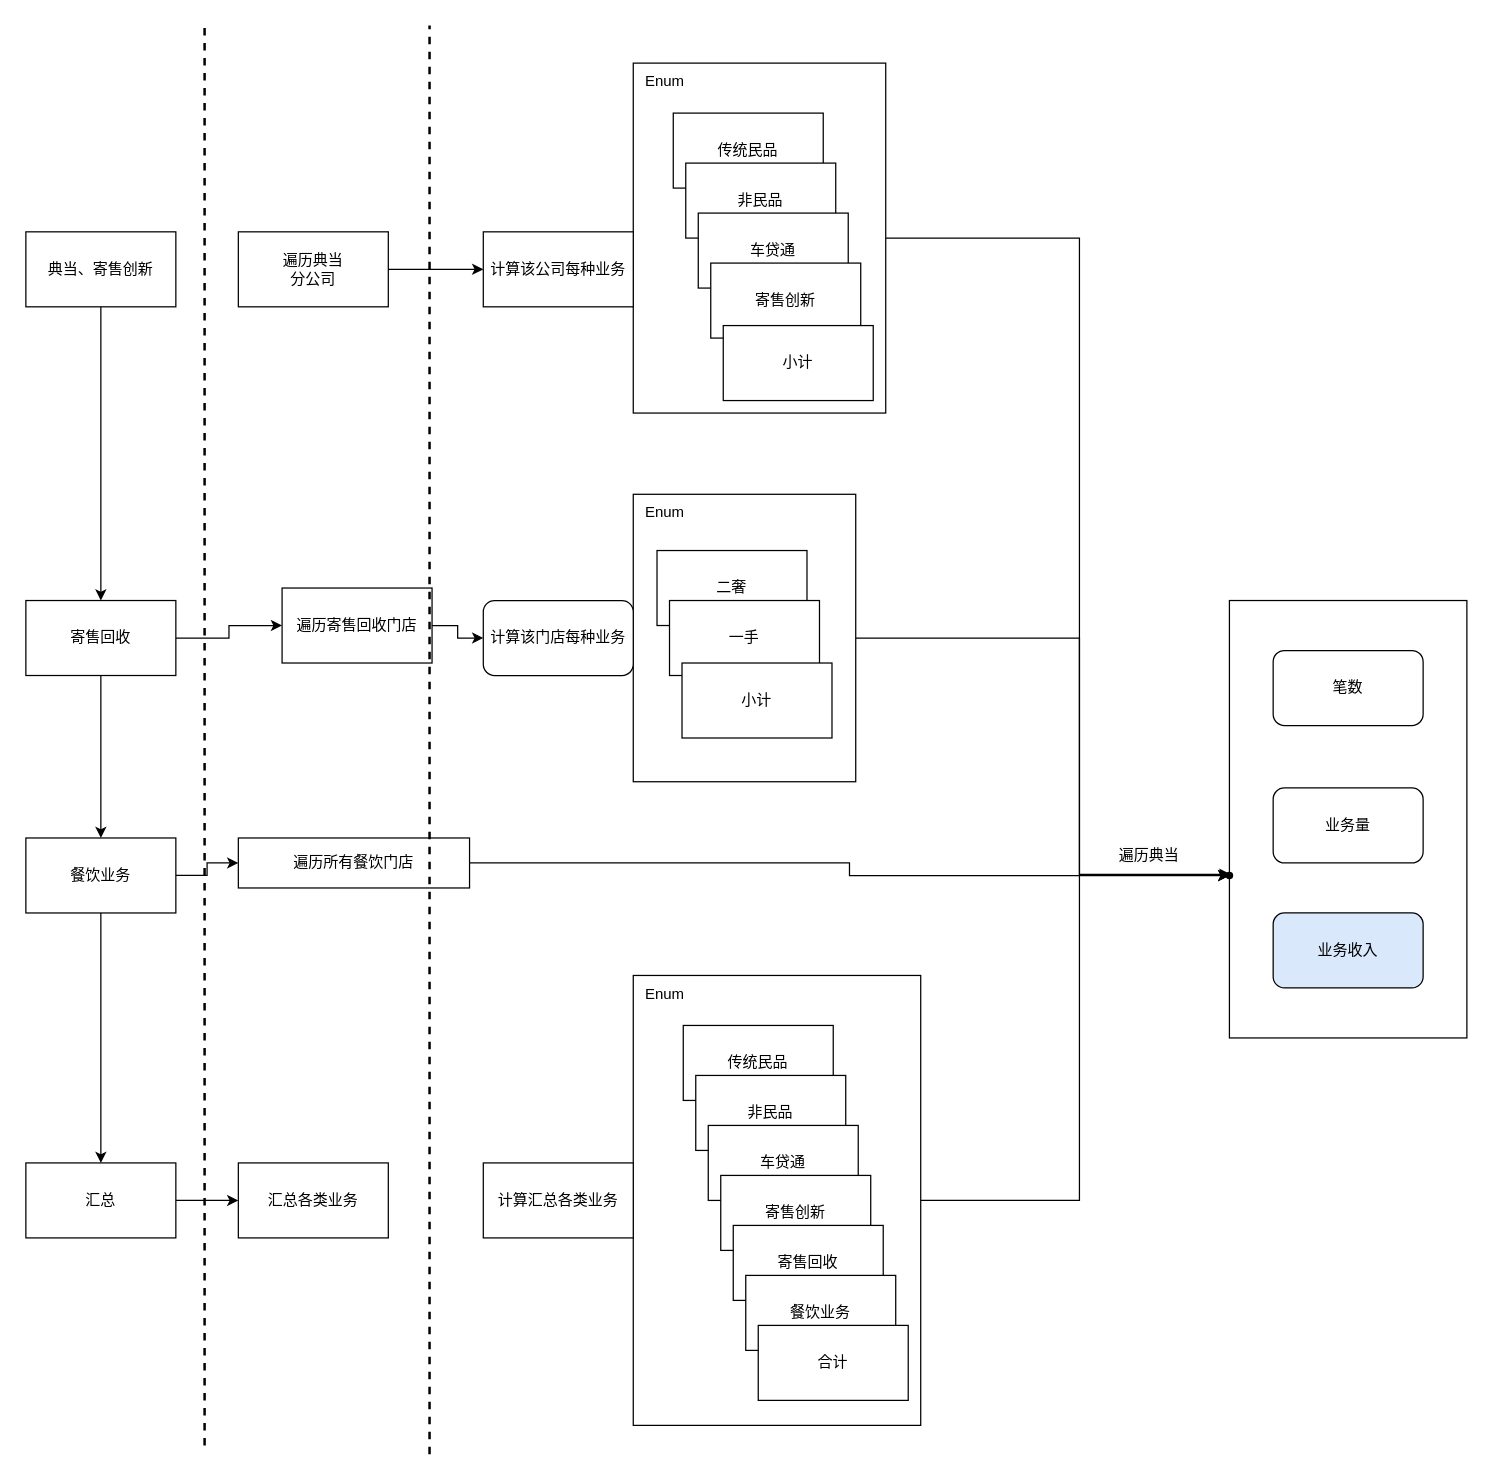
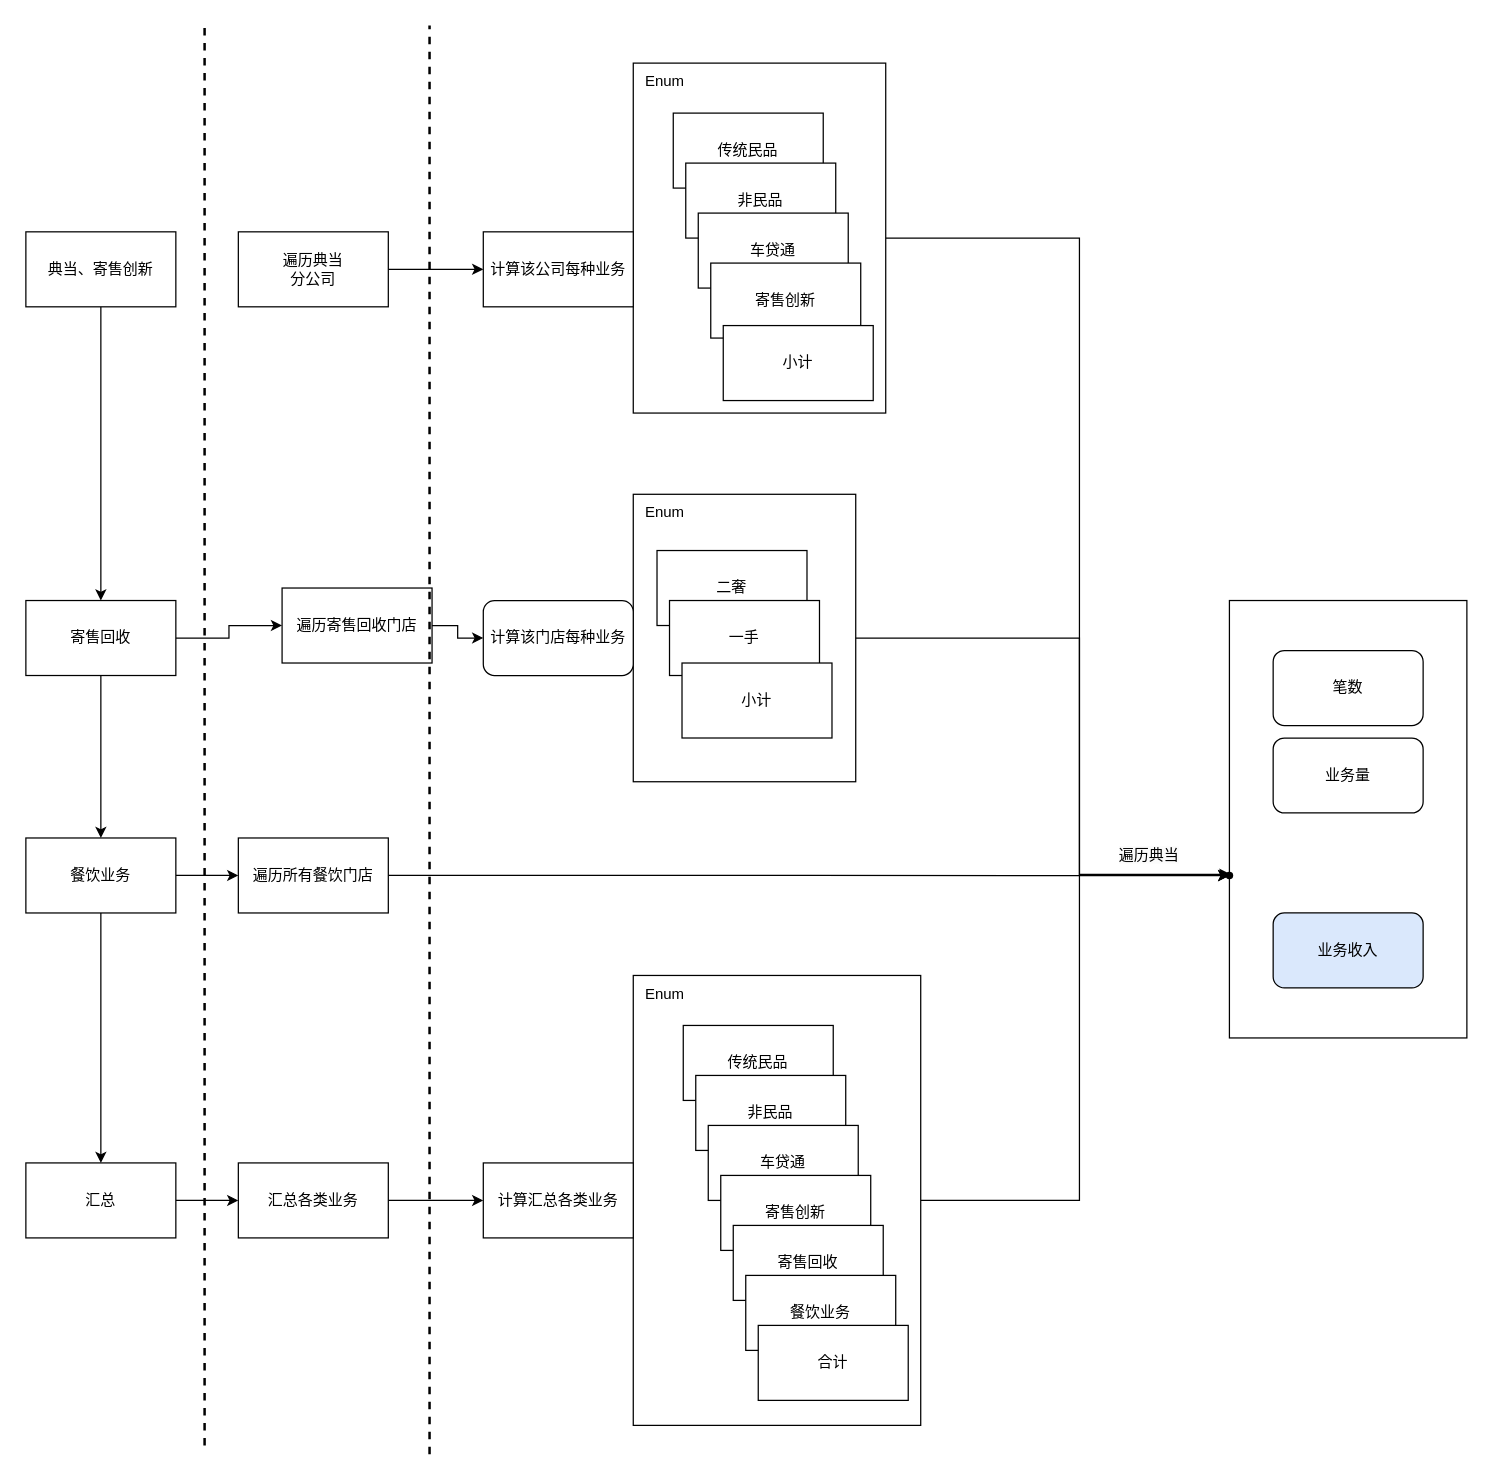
(1348, 826) -> (1348, 776)
(354, 863) -> (313, 876)
none -> (431, 1201)
